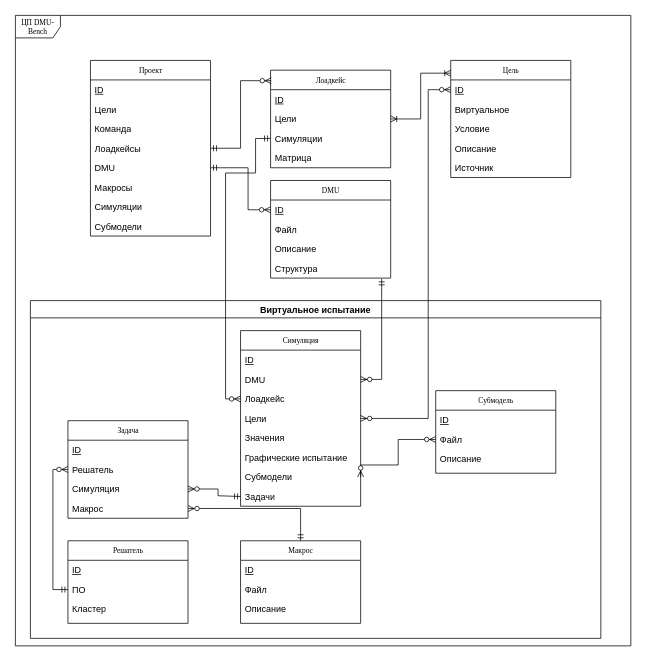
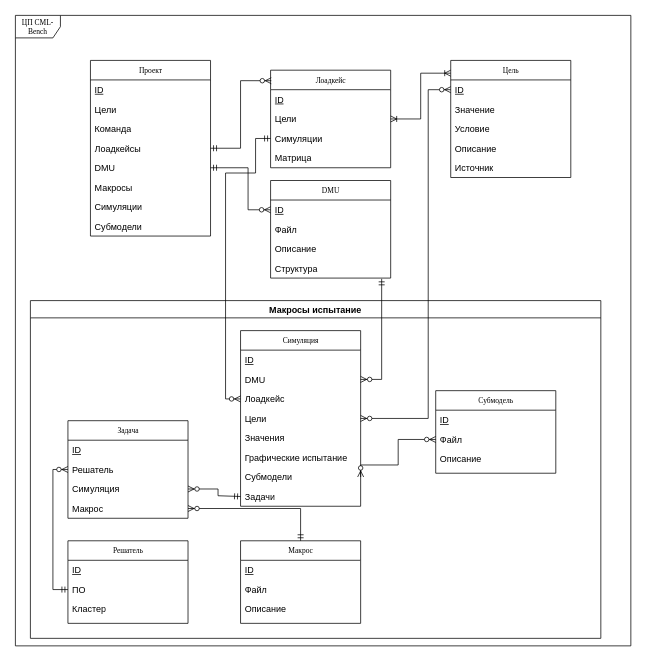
(38, 27) -> (38, 27)
(483, 110) -> (475, 110)
(315, 309) -> (315, 309)
